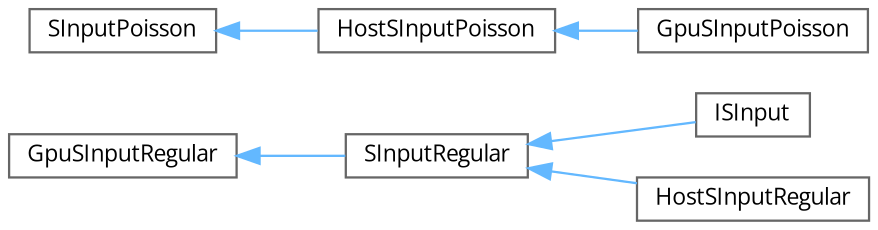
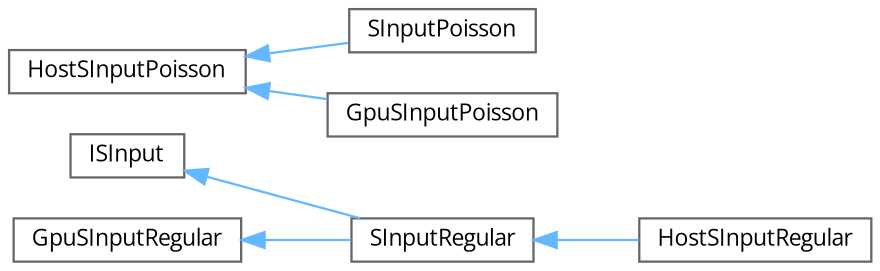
(278, 31) -> (309, 48)
(623, 132) -> (284, 198)
